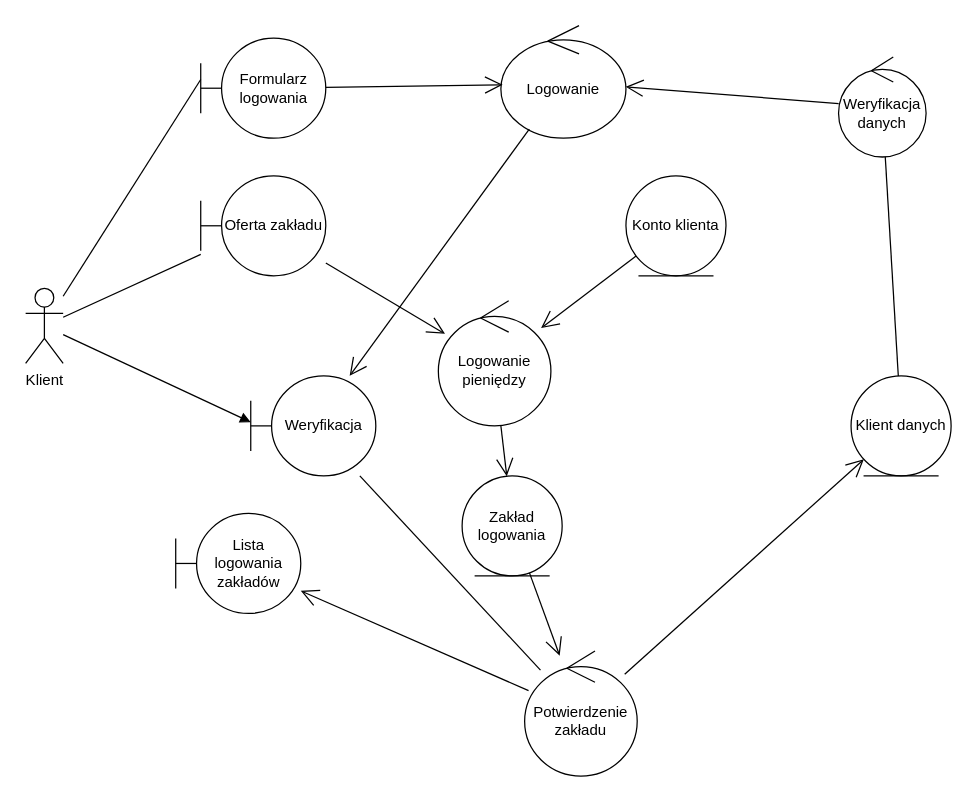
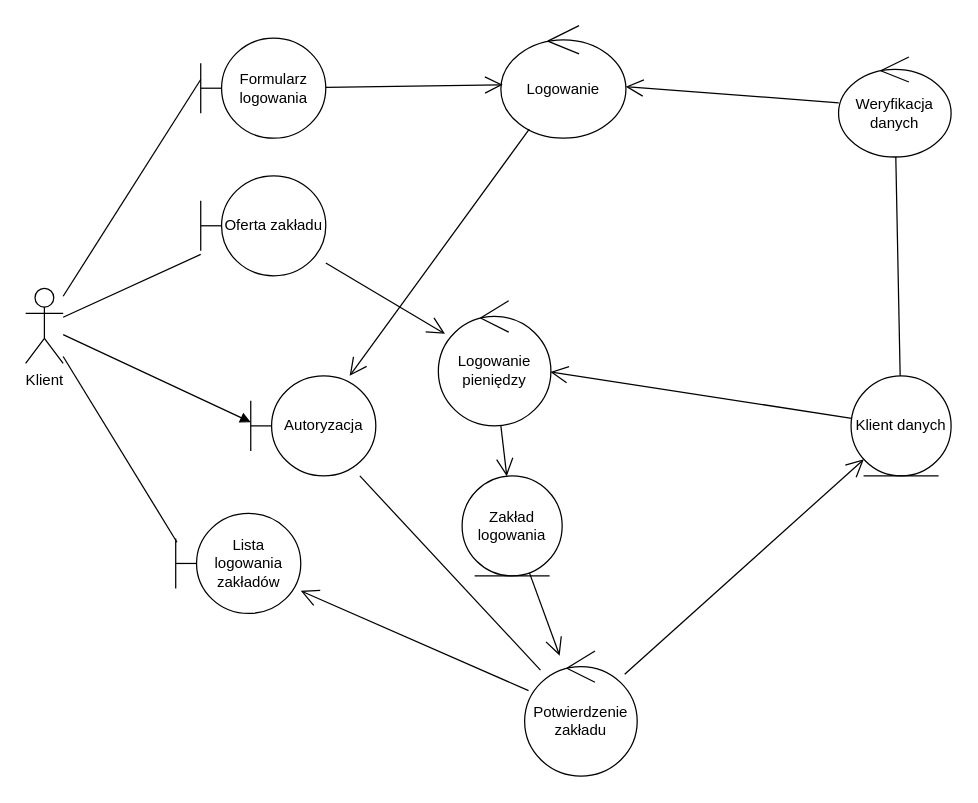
(882, 107) -> (894, 107)
(676, 226) -> none
(589, 291) -> none
none -> (703, 395)
(324, 426) -> (324, 426)
none -> (118, 446)
